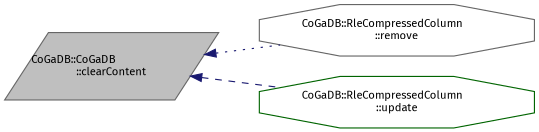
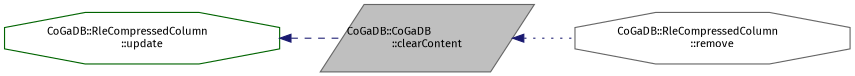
(241, 83) -> (317, 38)
